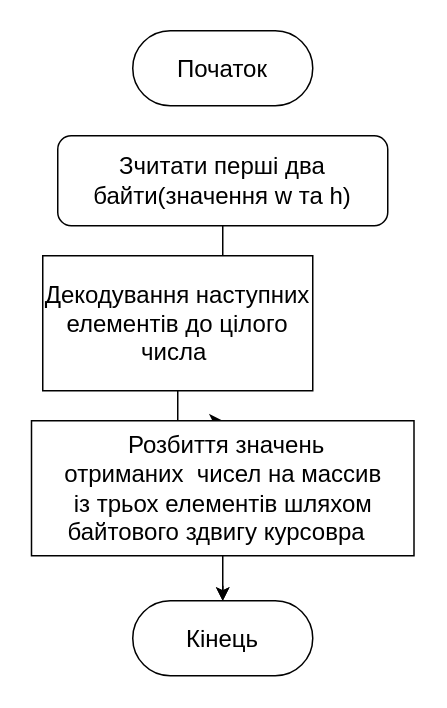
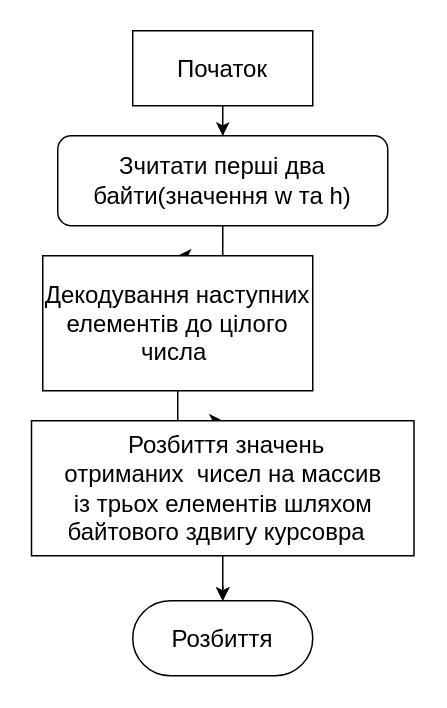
(223, 68) -> (223, 68)
none -> (223, 126)
(184, 256) -> (189, 256)
(223, 638) -> (223, 638)
